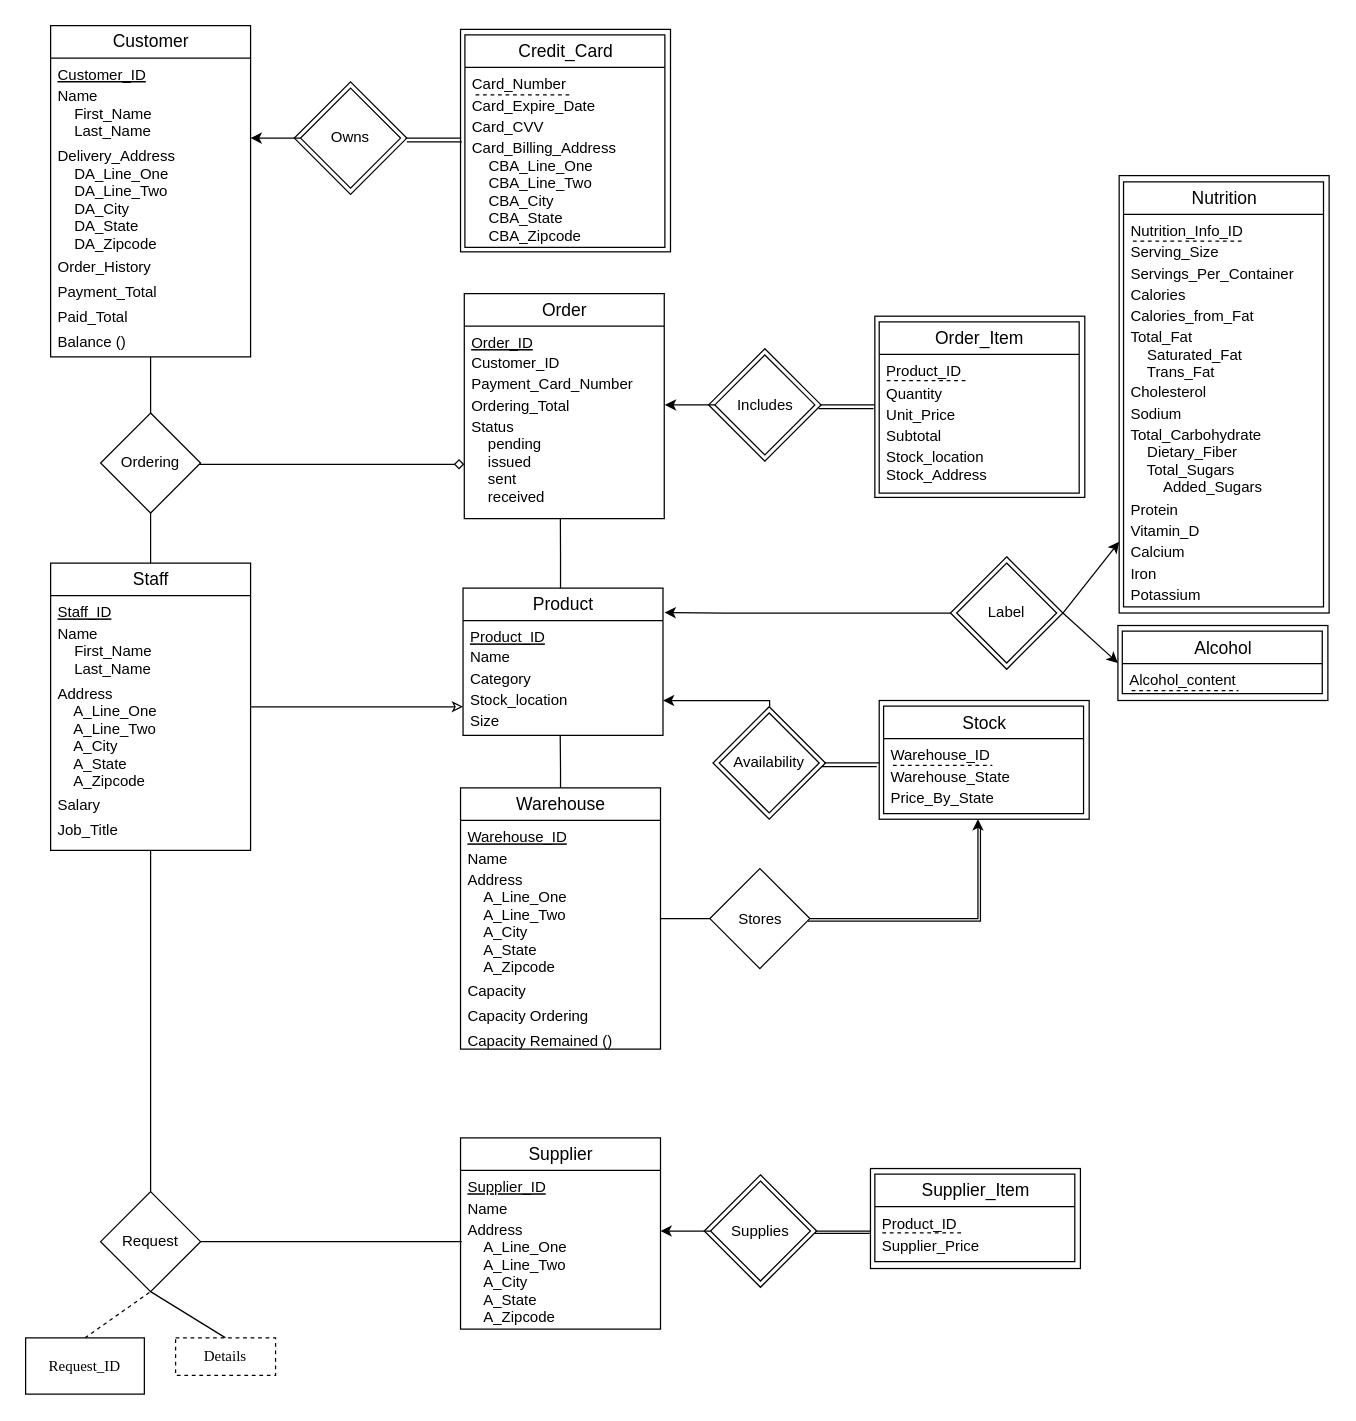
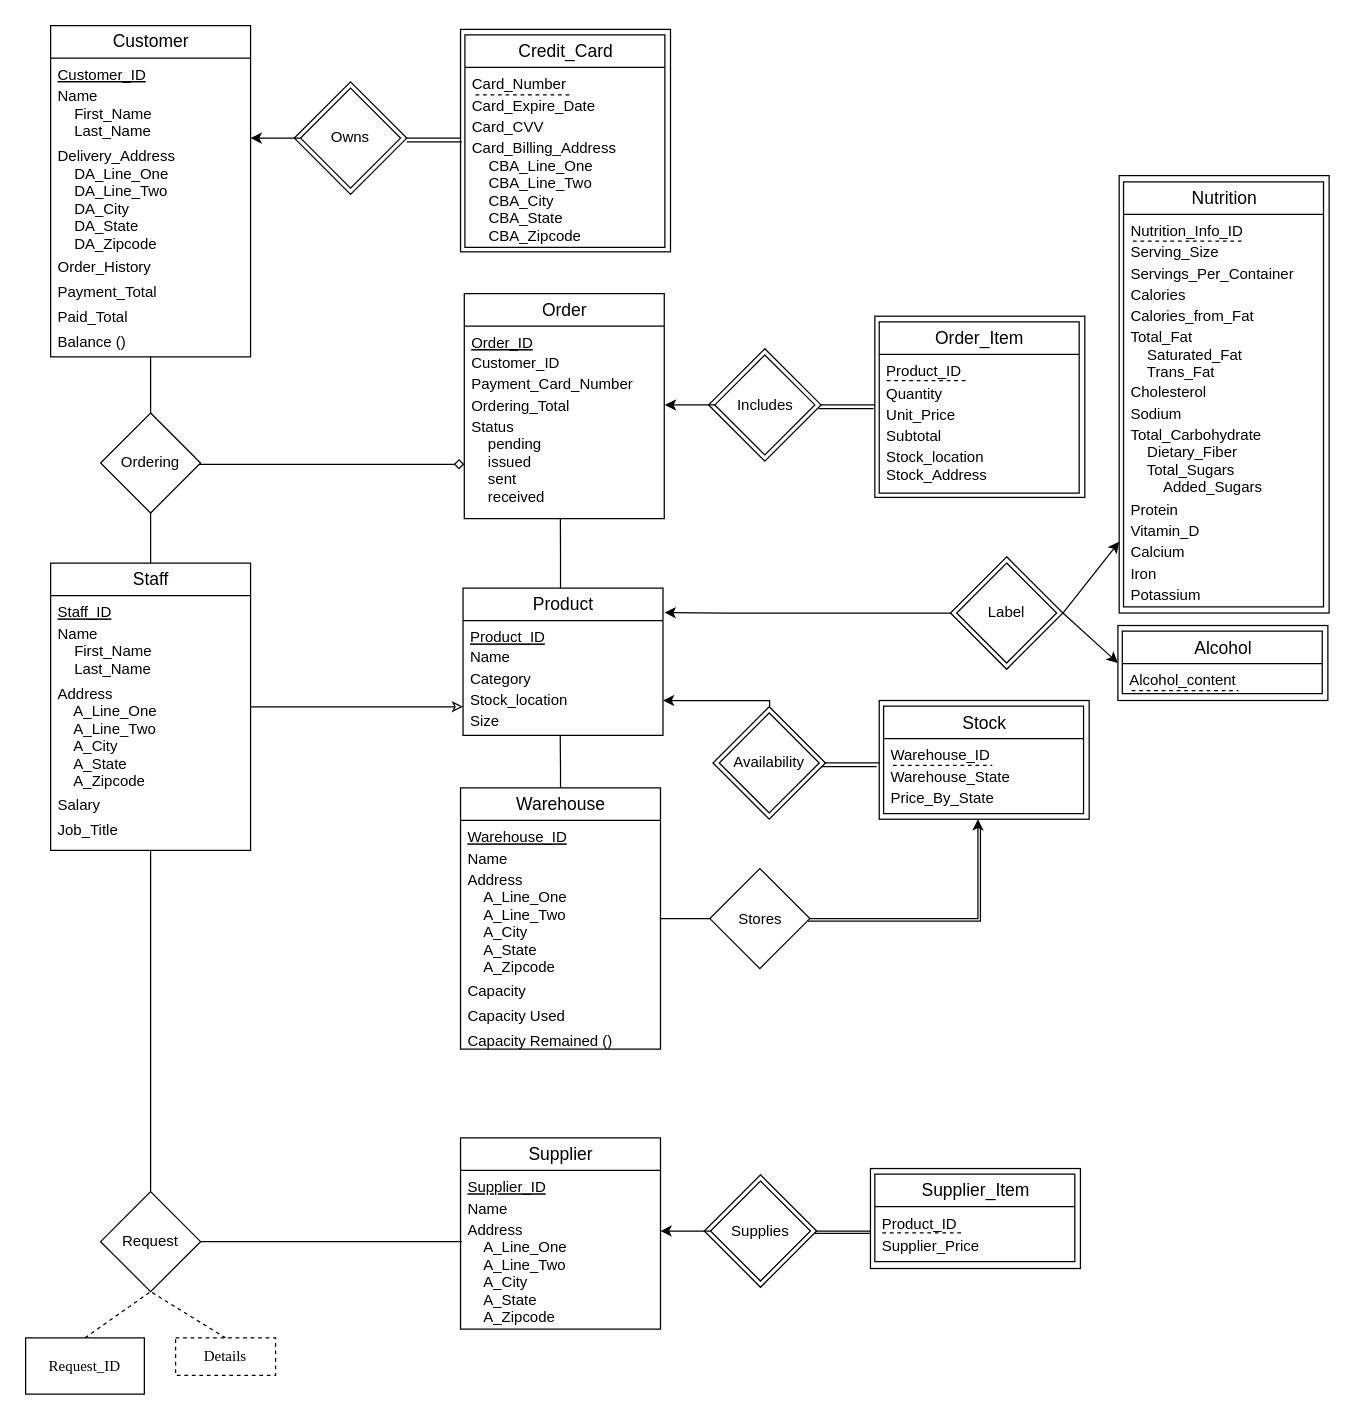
(533, 1016) -> (518, 1016)
(187, 1314) -> (187, 1314)
